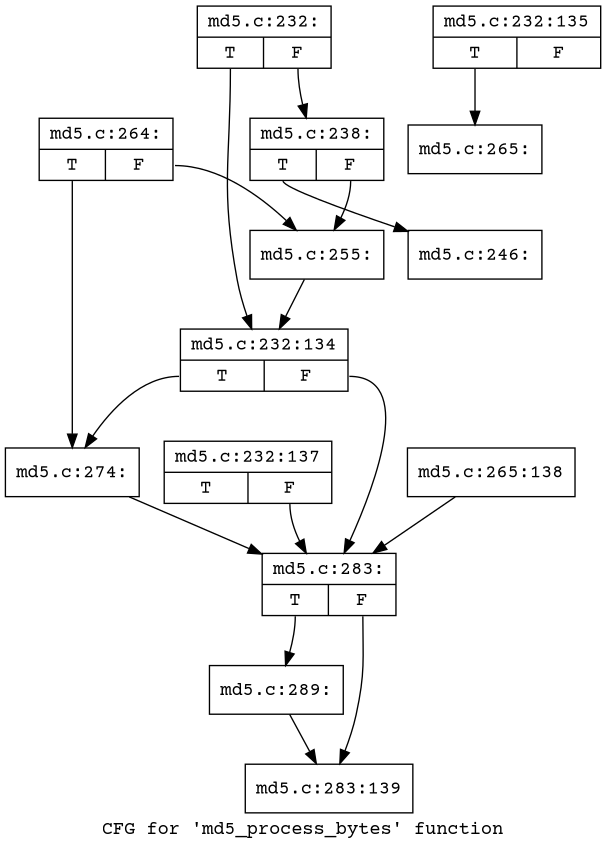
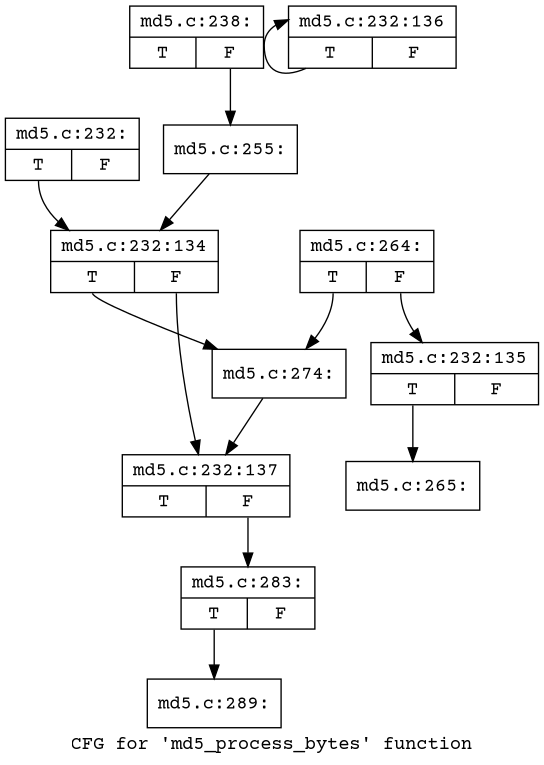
none -> (372, 37)
(299, 87) -> none
(238, 185) -> (404, 313)
(475, 255) -> none
(381, 451) -> (182, 368)
(491, 472) -> none
(189, 523) -> (248, 421)
(329, 789) -> none
